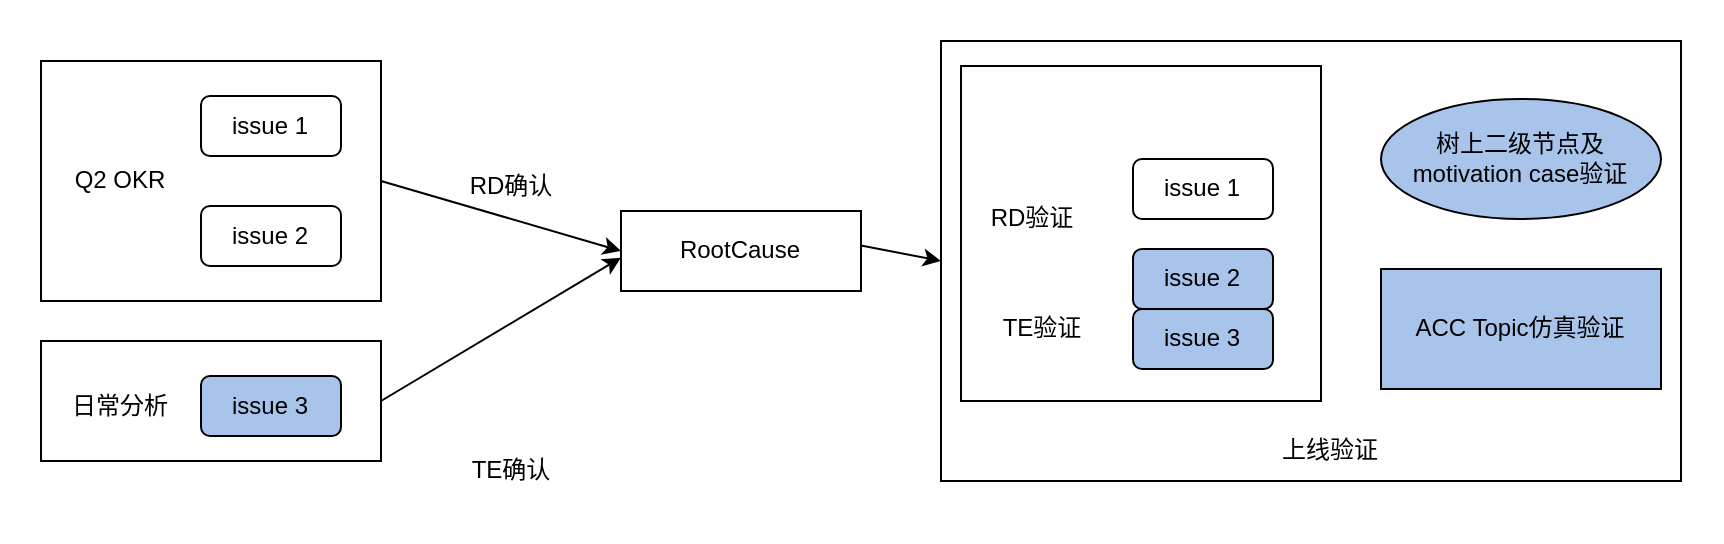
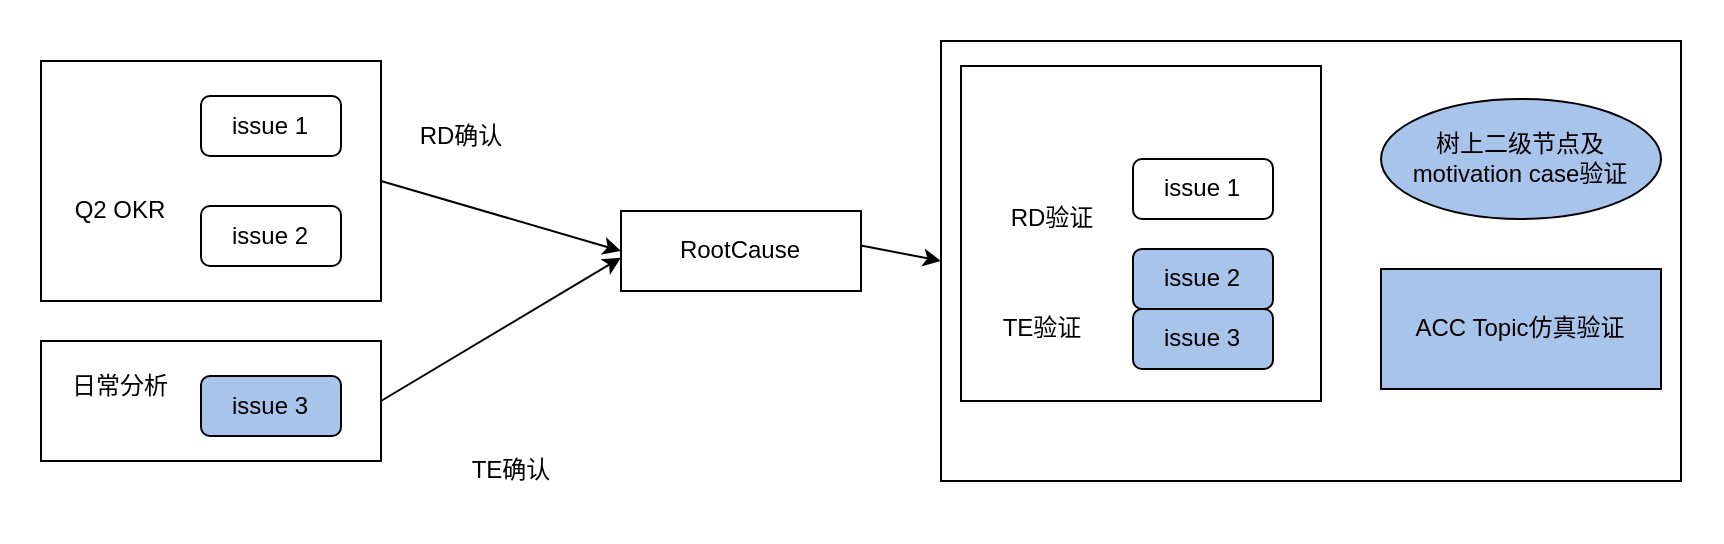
(121, 181) -> (121, 211)
(511, 186) -> (461, 136)
(1033, 219) -> (1053, 219)
(121, 406) -> (121, 386)
(1331, 451) -> none
